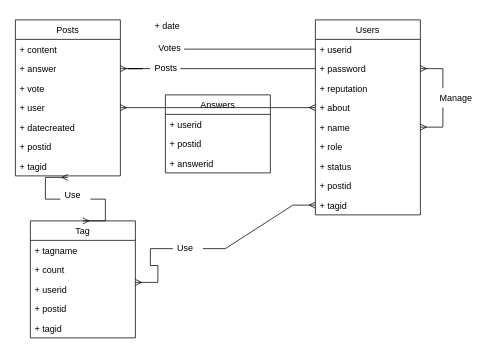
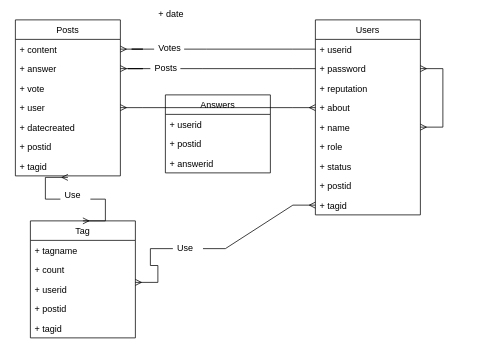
(203, 27) -> (207, 15)
none -> (137, 49)
(462, 98) -> none
